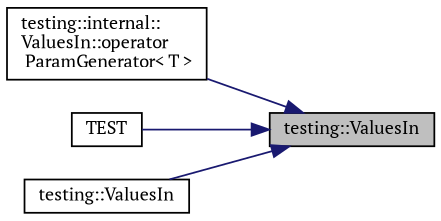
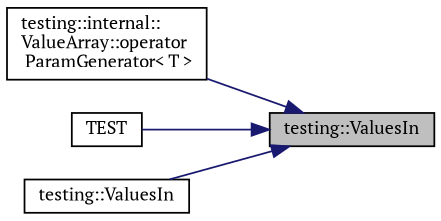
(107, 44) -> (107, 44)
